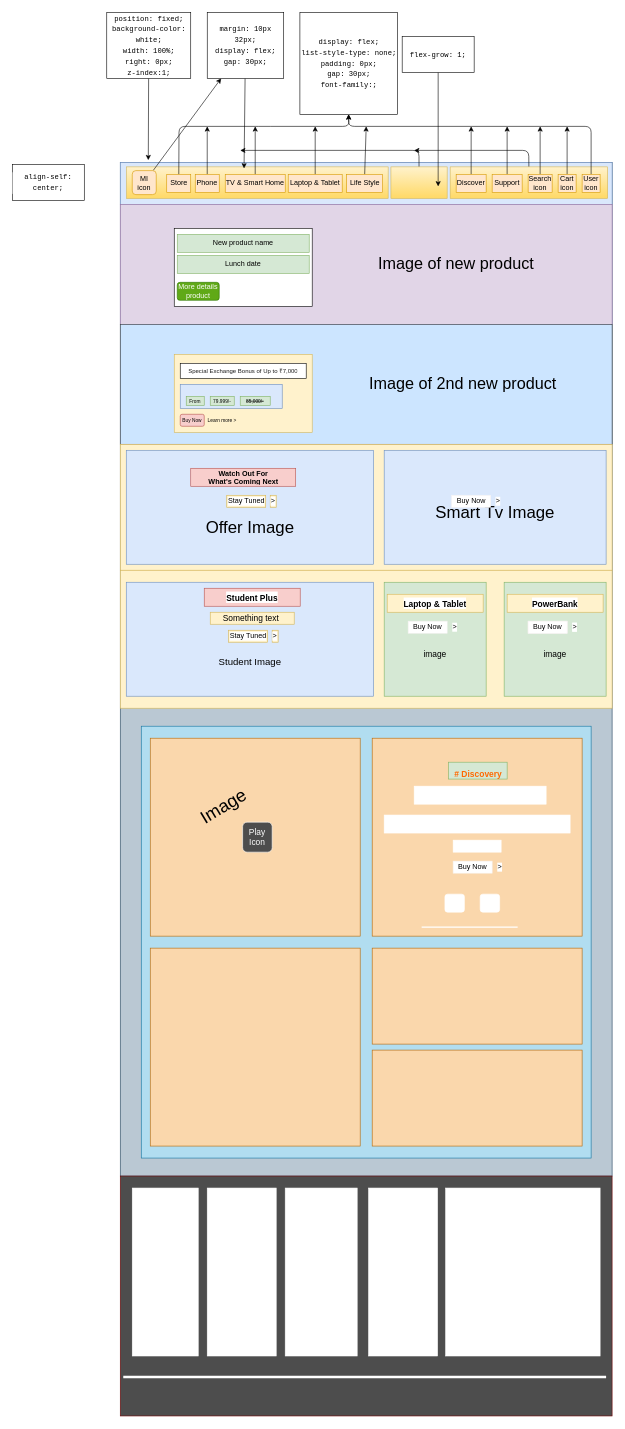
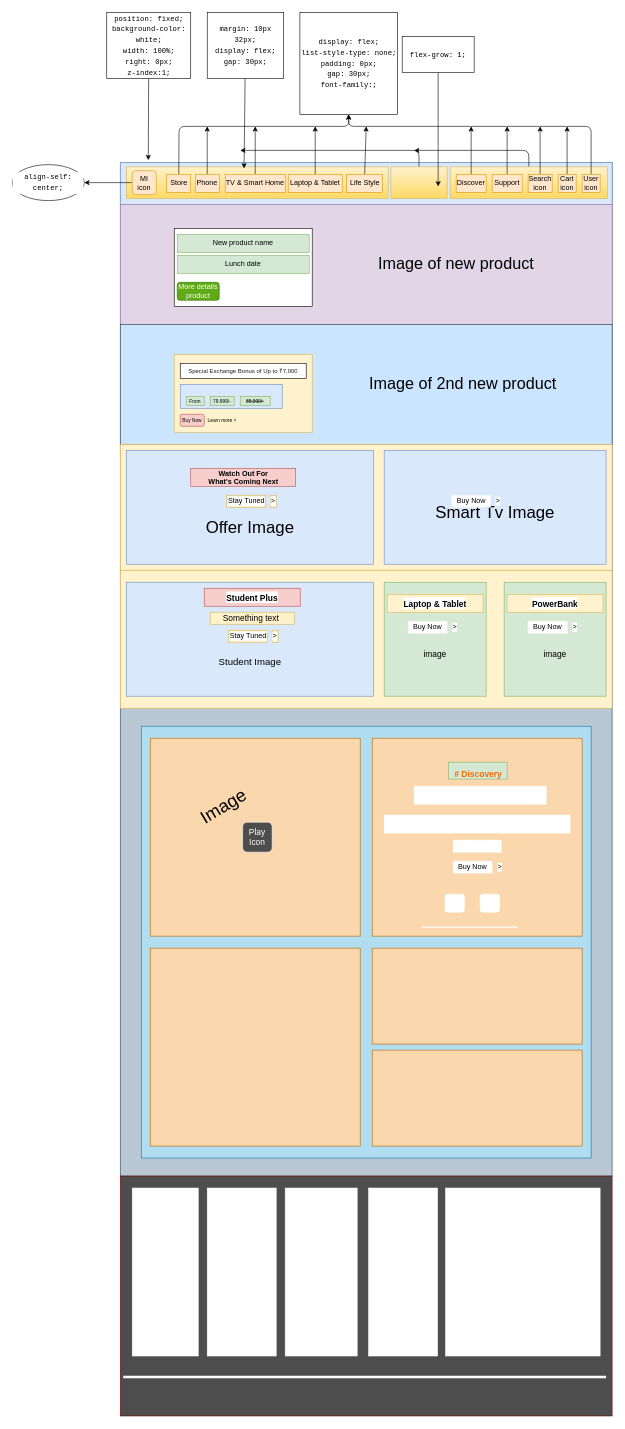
(185, 128) -> (110, 183)
(48, 183) -> (48, 183)
